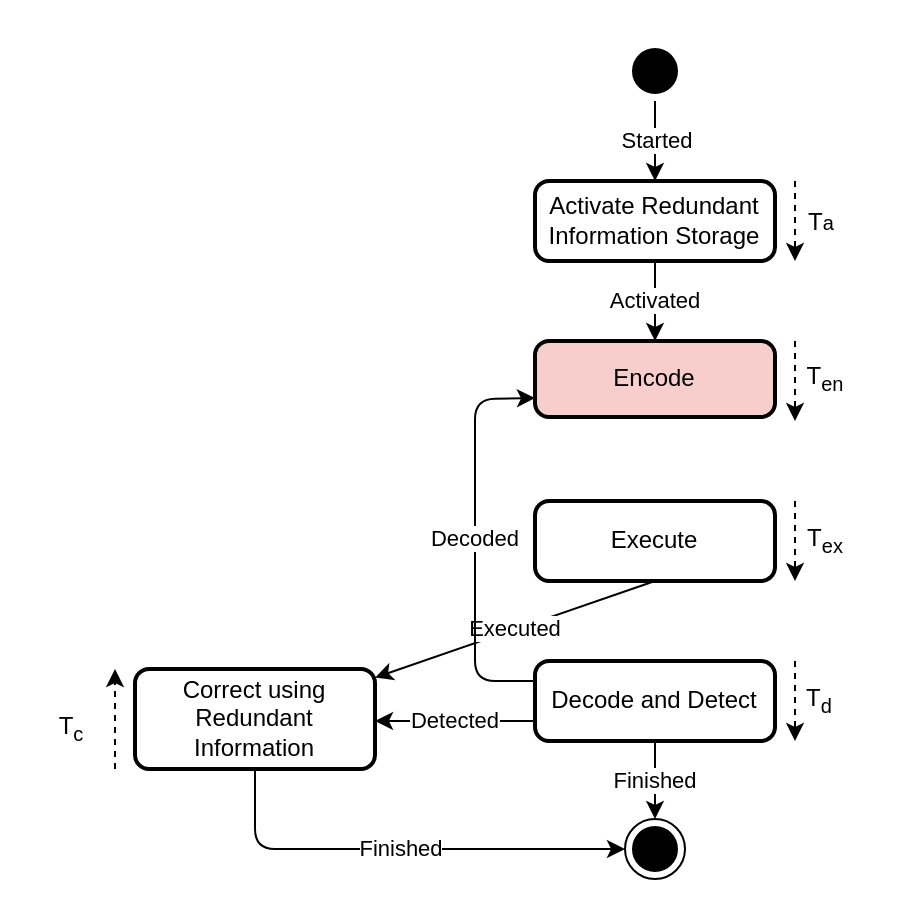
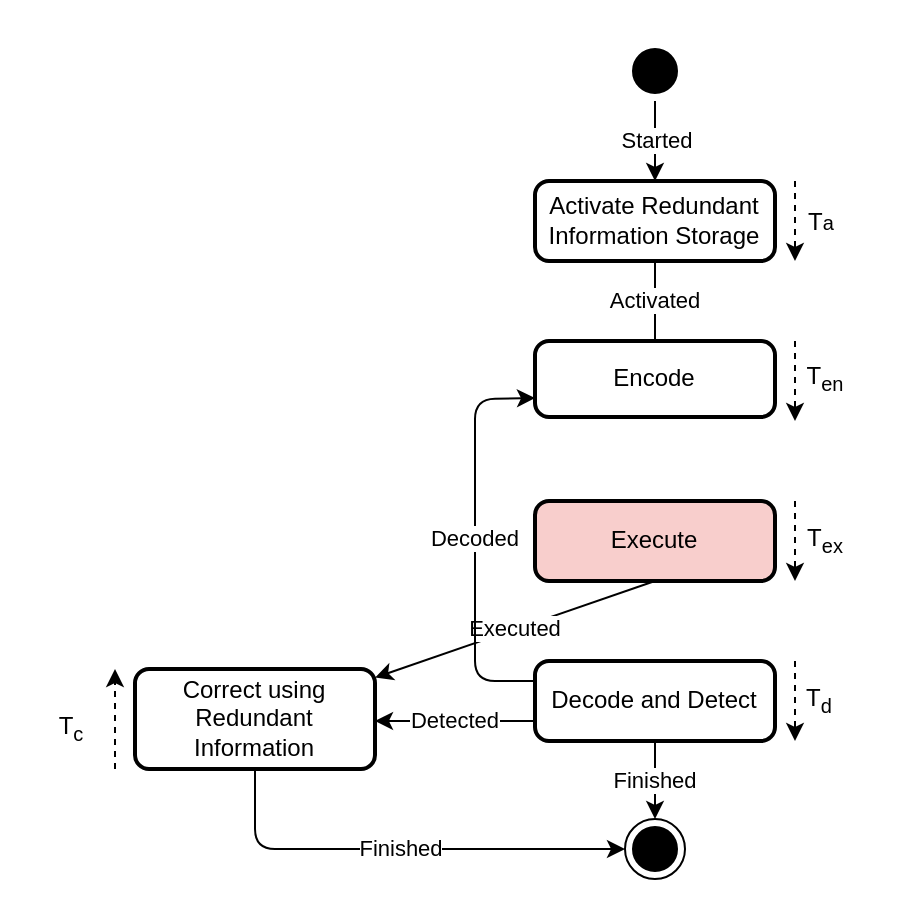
(655, 326) -> (655, 331)
(655, 379) -> (655, 379)
(655, 541) -> (655, 541)
